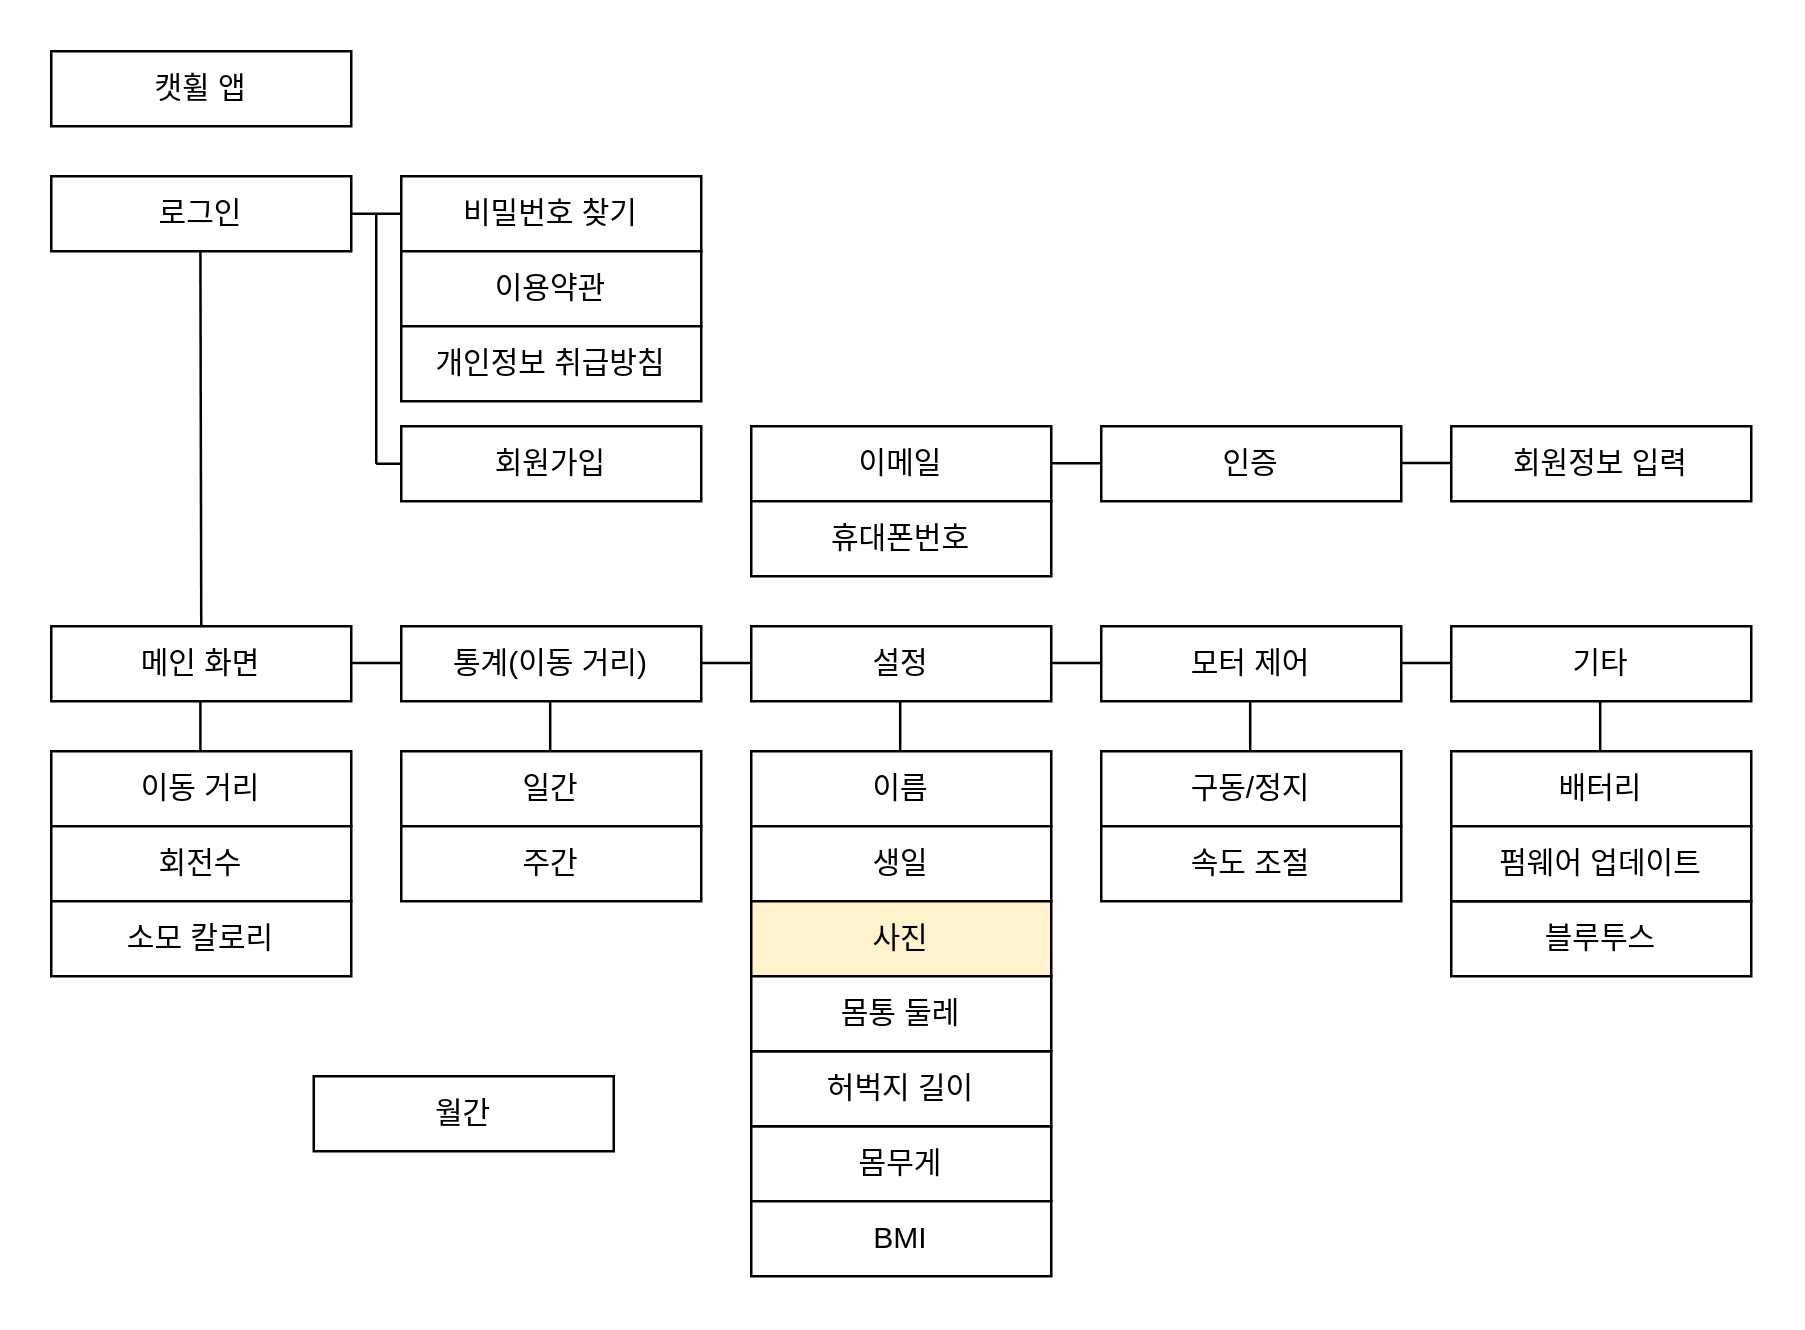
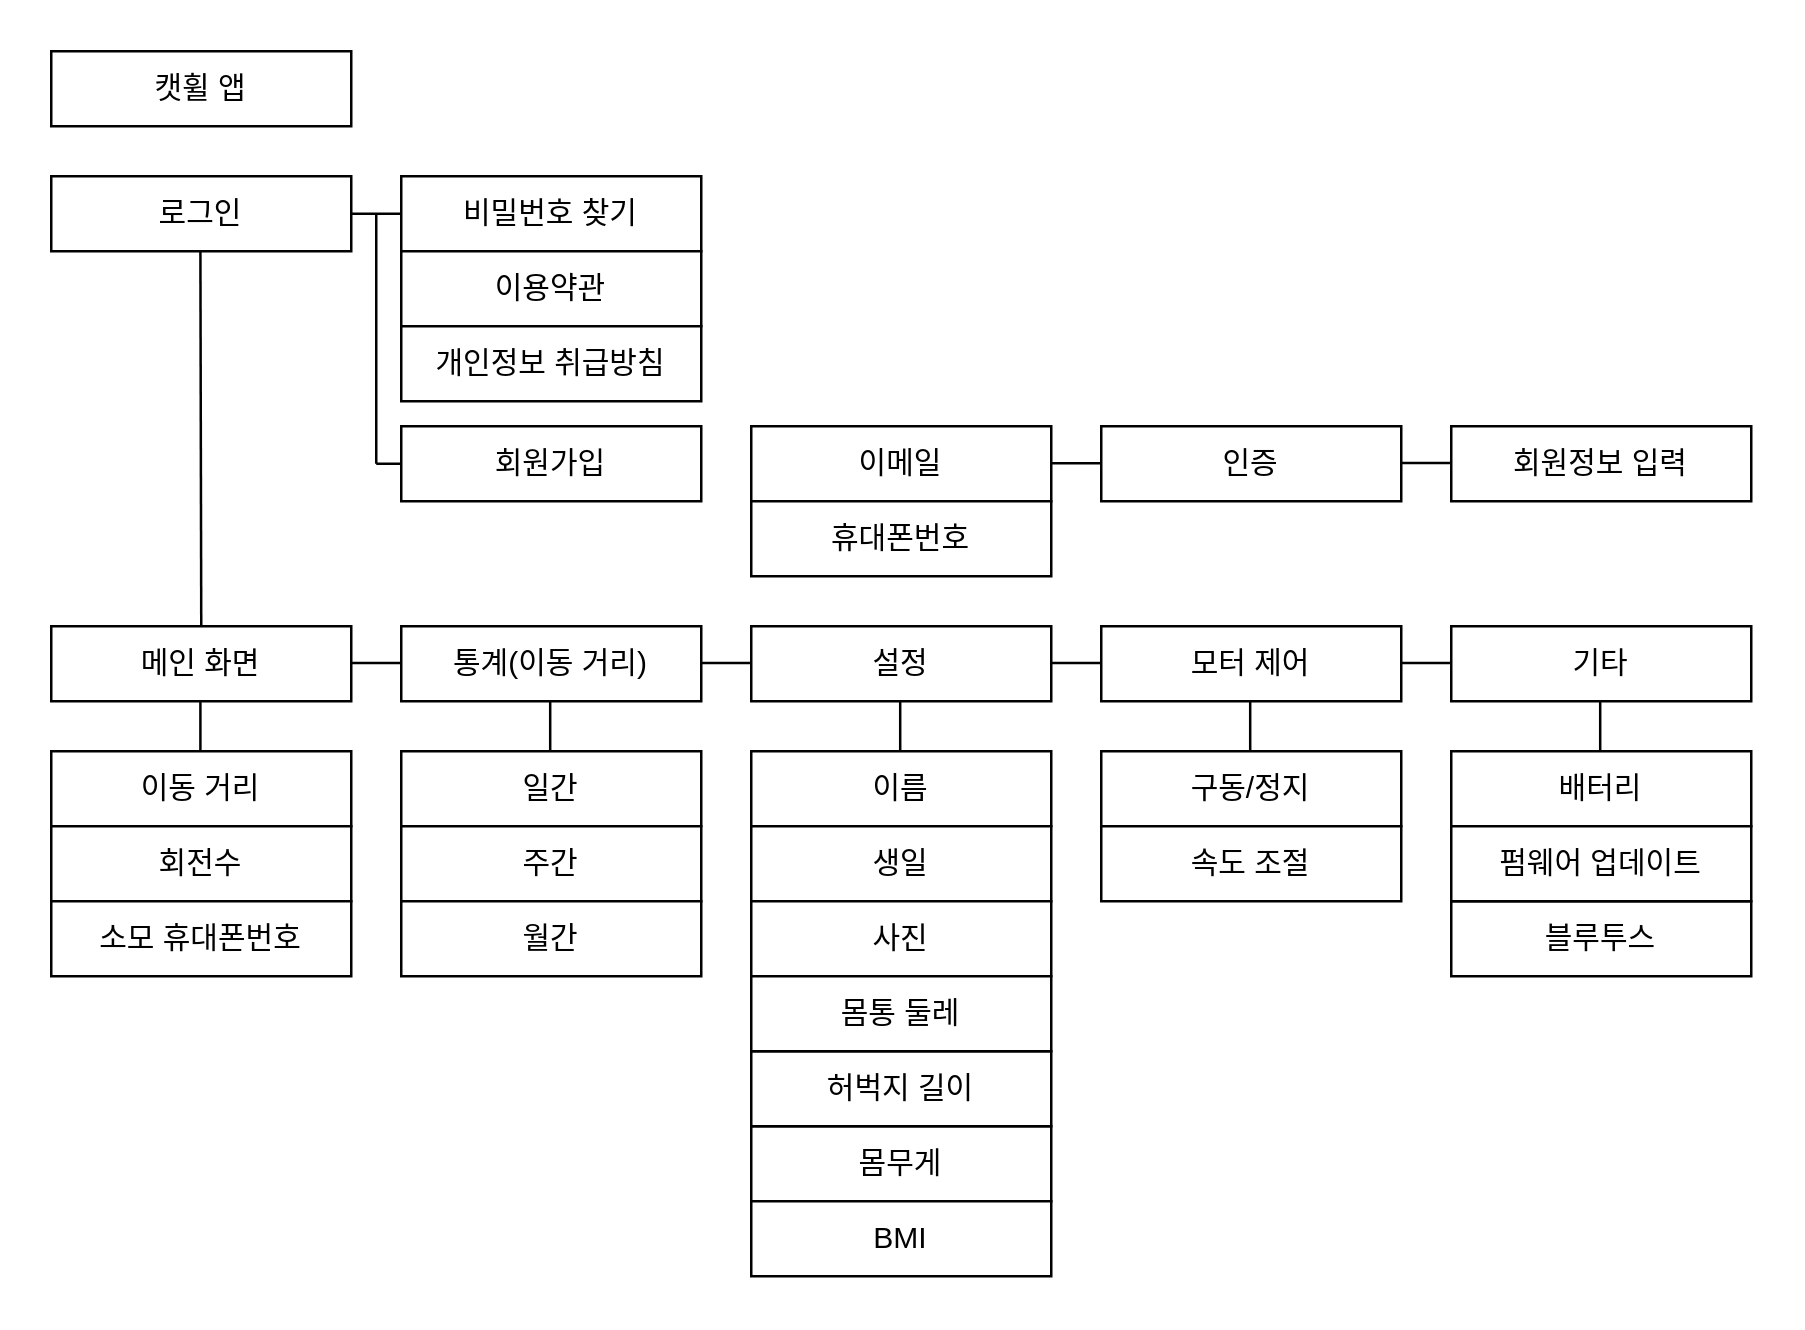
(201, 939) -> (201, 939)
(901, 939) -> (901, 939)
(464, 1114) -> (551, 939)
